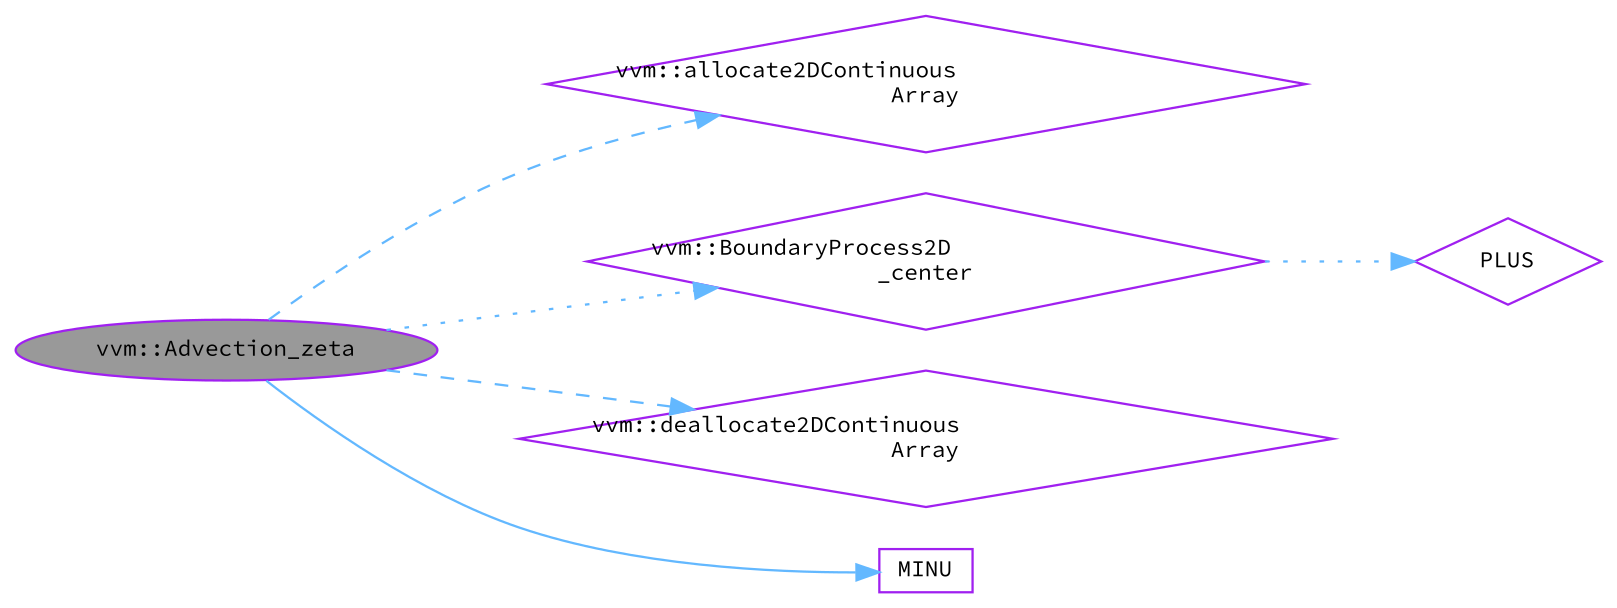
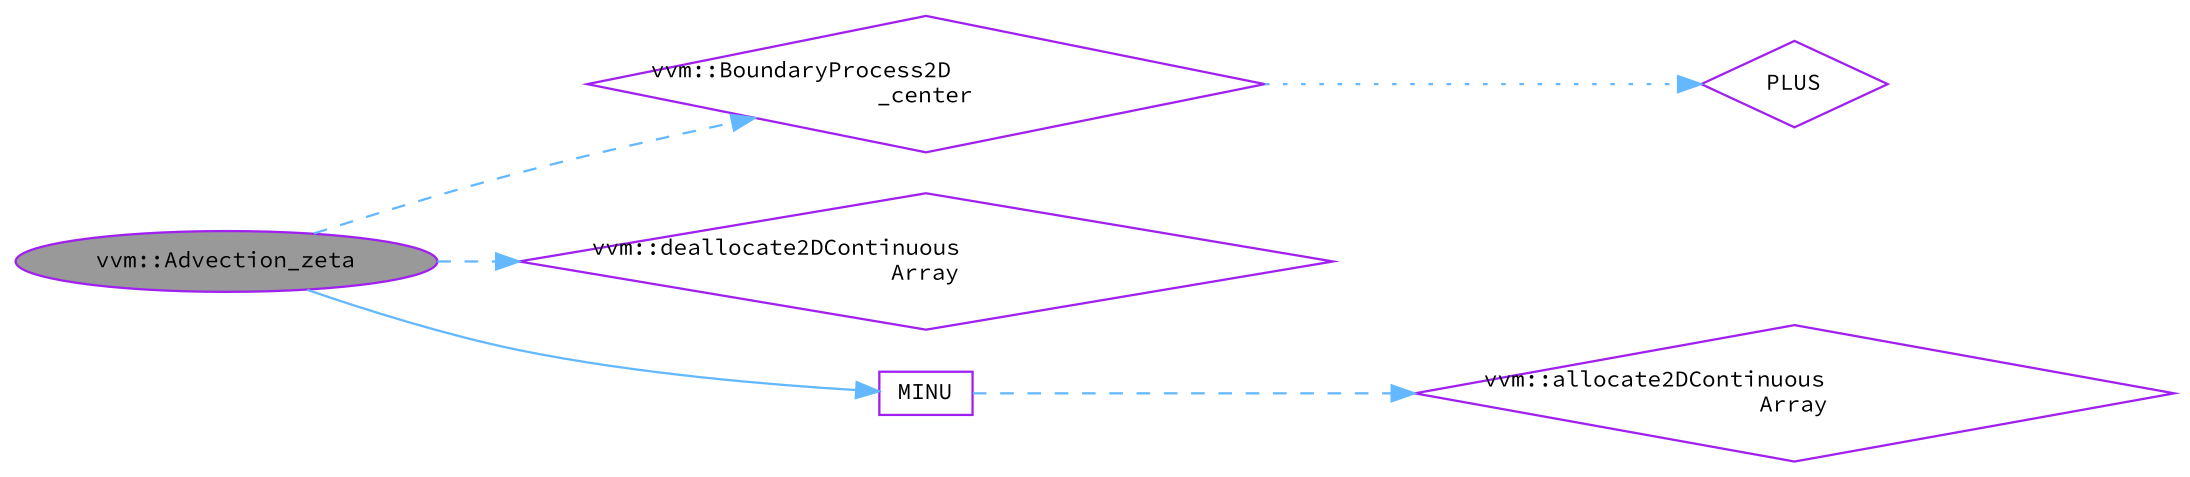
(471, 194) -> (1182, 393)
(541, 310) -> (521, 172)
